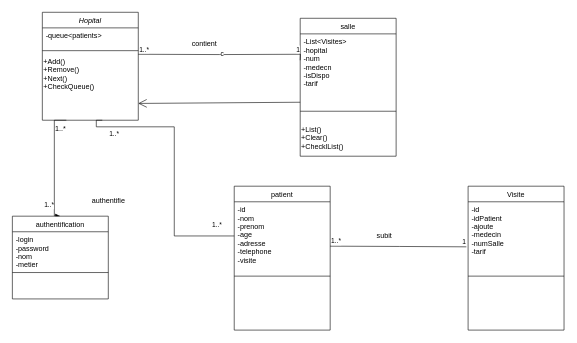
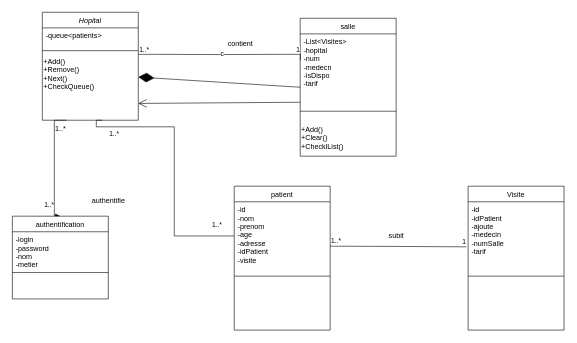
(204, 44) -> (240, 44)
none -> (224, 83)
(326, 138) -> (326, 138)
(243, 210) -> (243, 210)
(384, 236) -> (396, 236)
